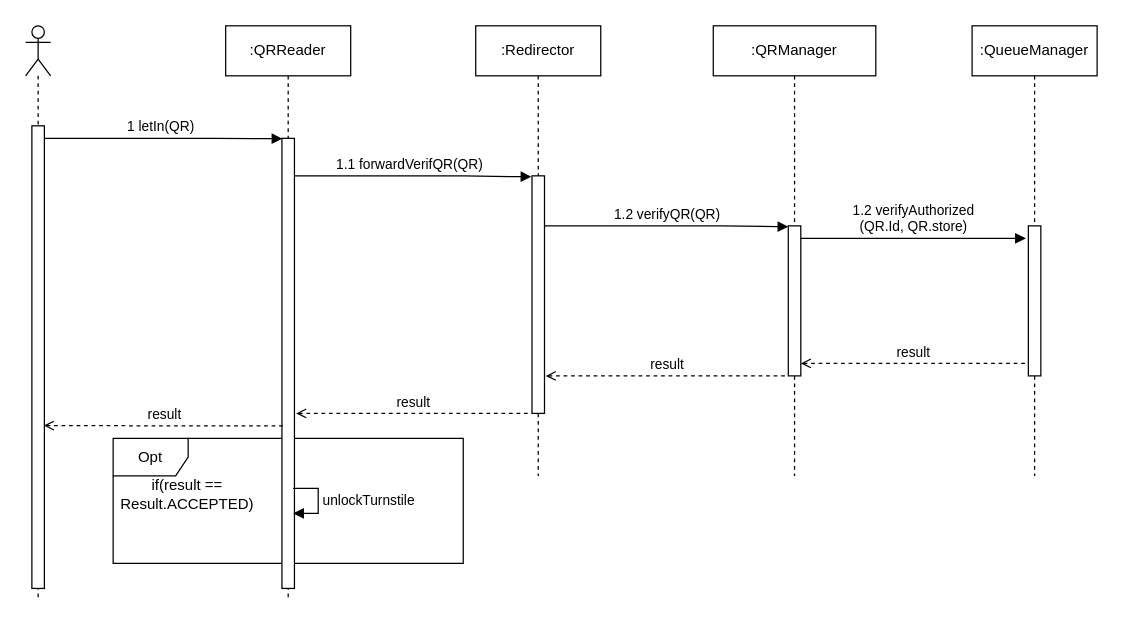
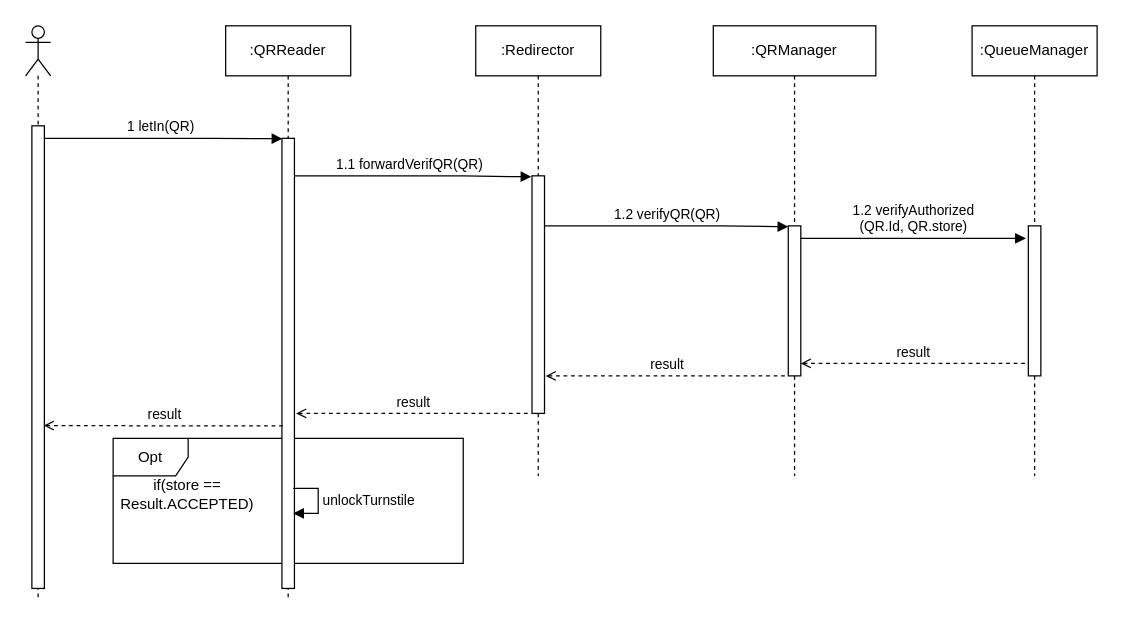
(188, 494) -> (188, 494)
